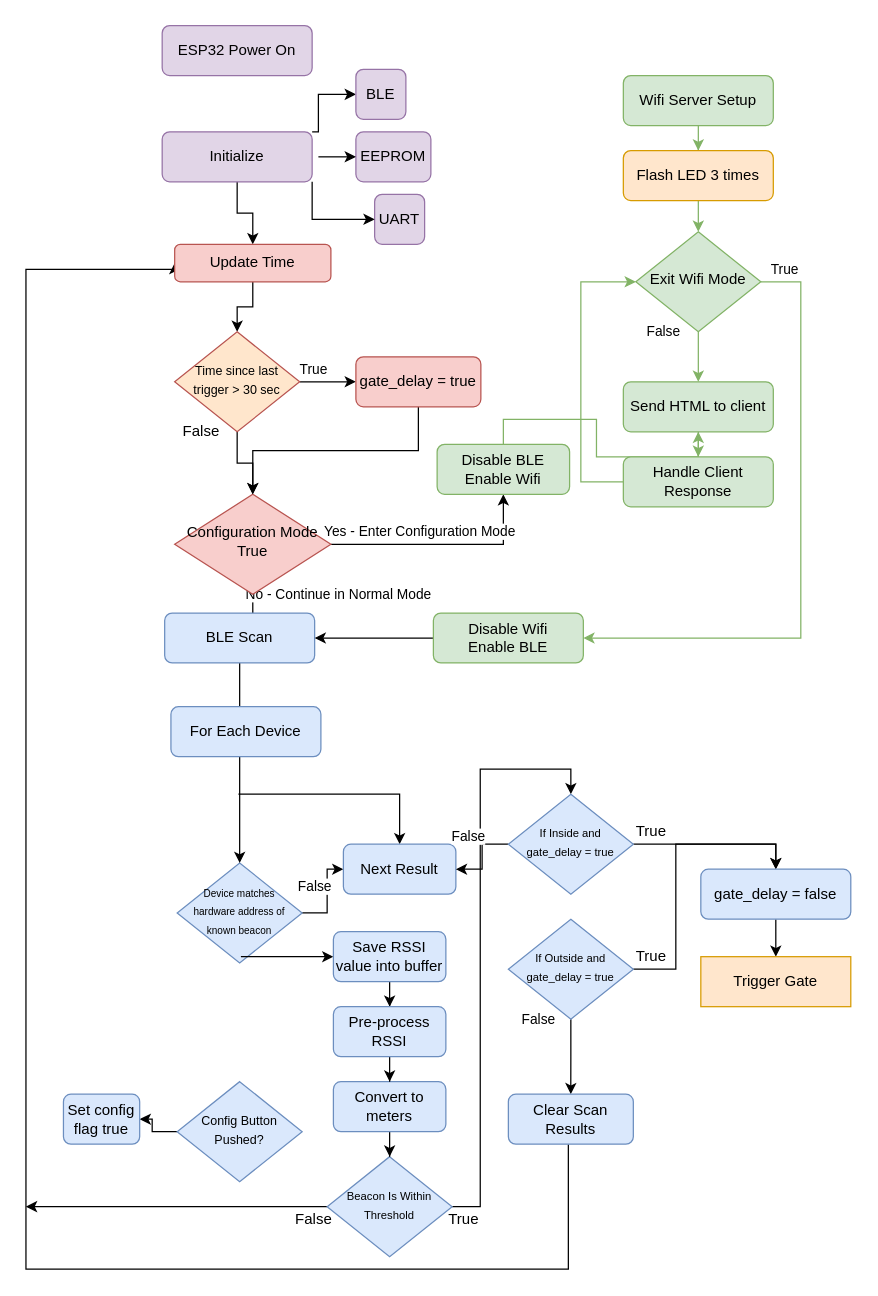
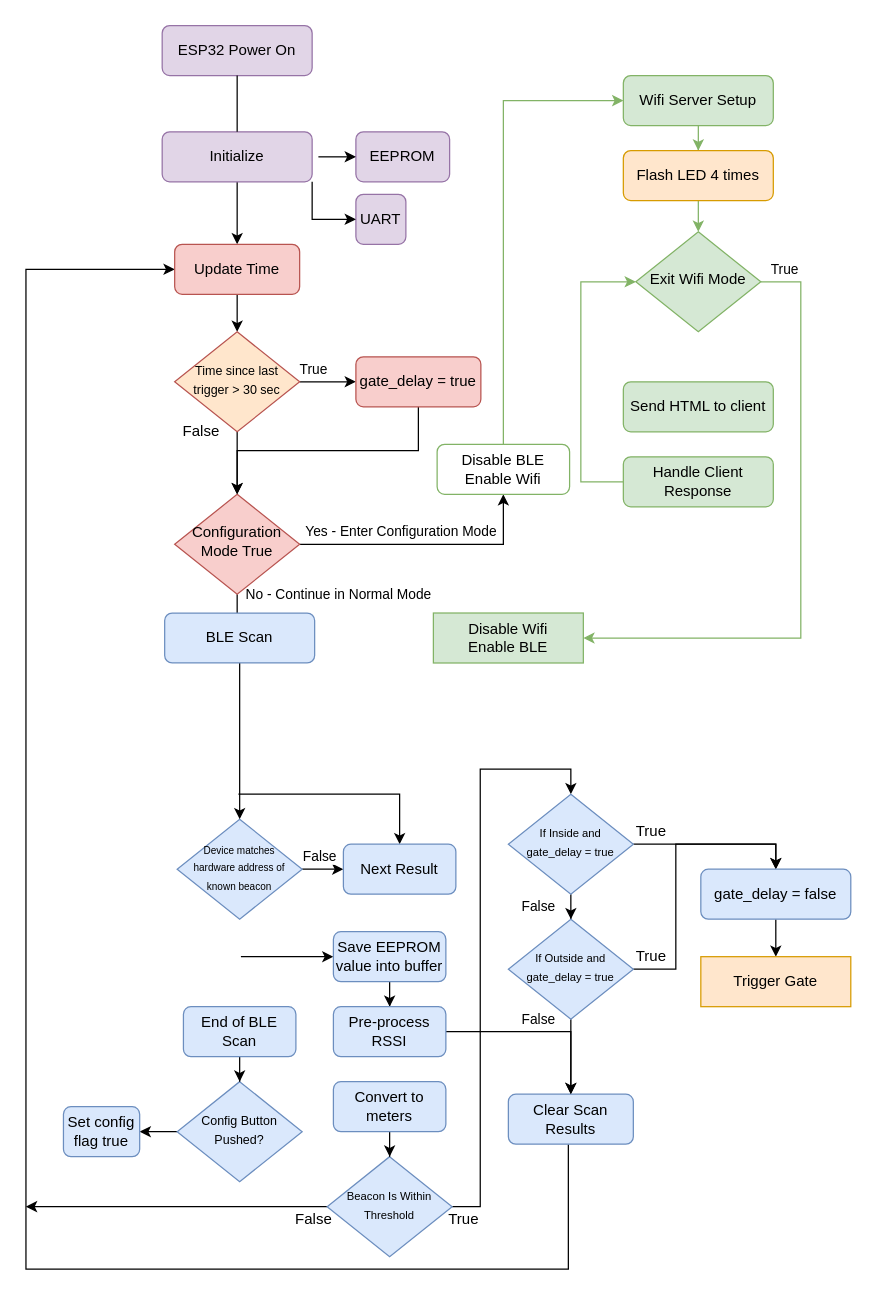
(381, 94) -> none
(318, 101) -> none
none -> (237, 104)
(393, 157) -> (403, 157)
(698, 176) -> (698, 176)
(399, 219) -> (381, 219)
(253, 263) -> (237, 269)
(698, 353) -> none
(583, 419) -> (503, 205)
(698, 432) -> none
(503, 469) -> (503, 469)
(253, 544) -> (237, 544)
(378, 638) -> none
(508, 638) -> (508, 638)
(246, 732) -> none
(482, 852) -> (571, 911)
(239, 913) -> (239, 869)
(389, 957) -> (389, 957)
none -> (239, 1032)
none -> (239, 1074)
(389, 1074) -> (507, 1032)
(101, 1119) -> (101, 1132)
